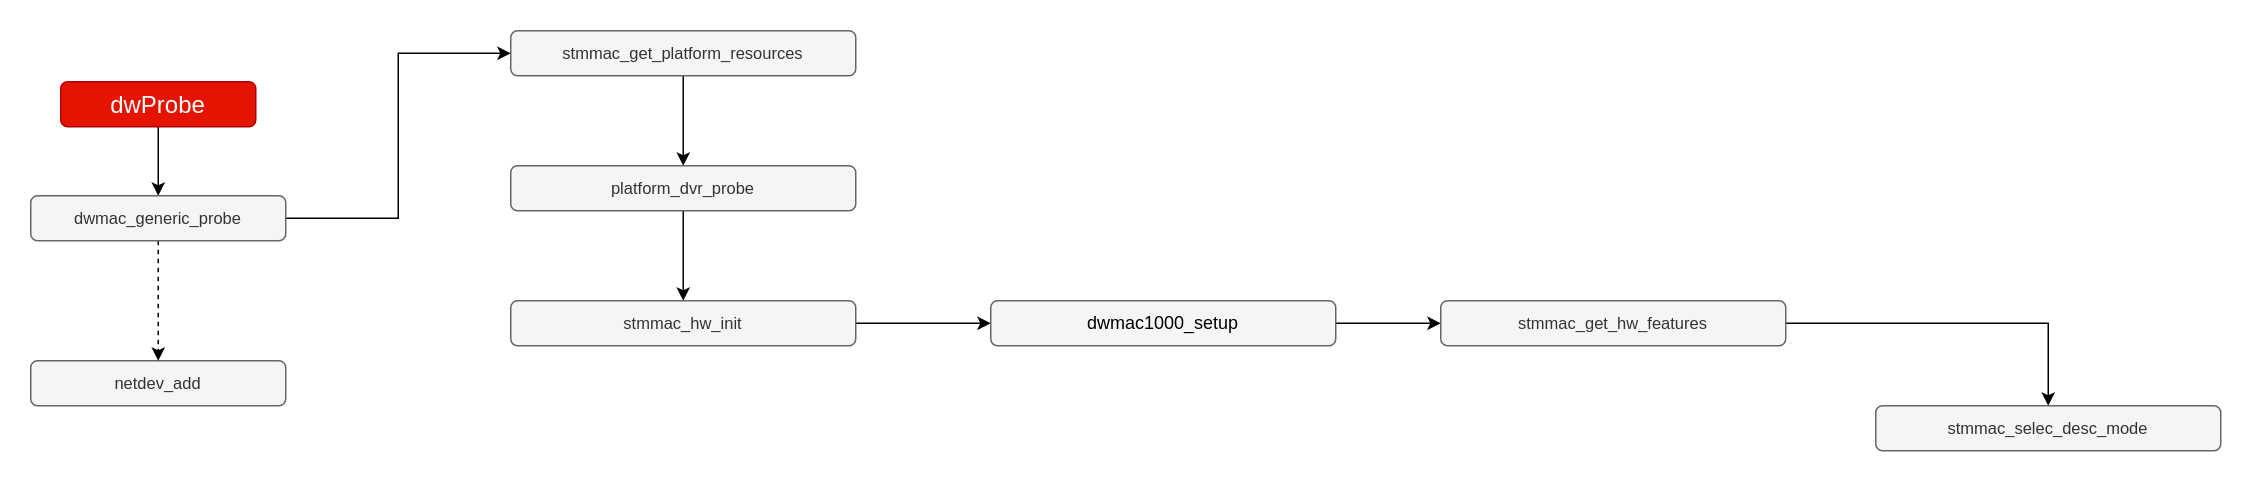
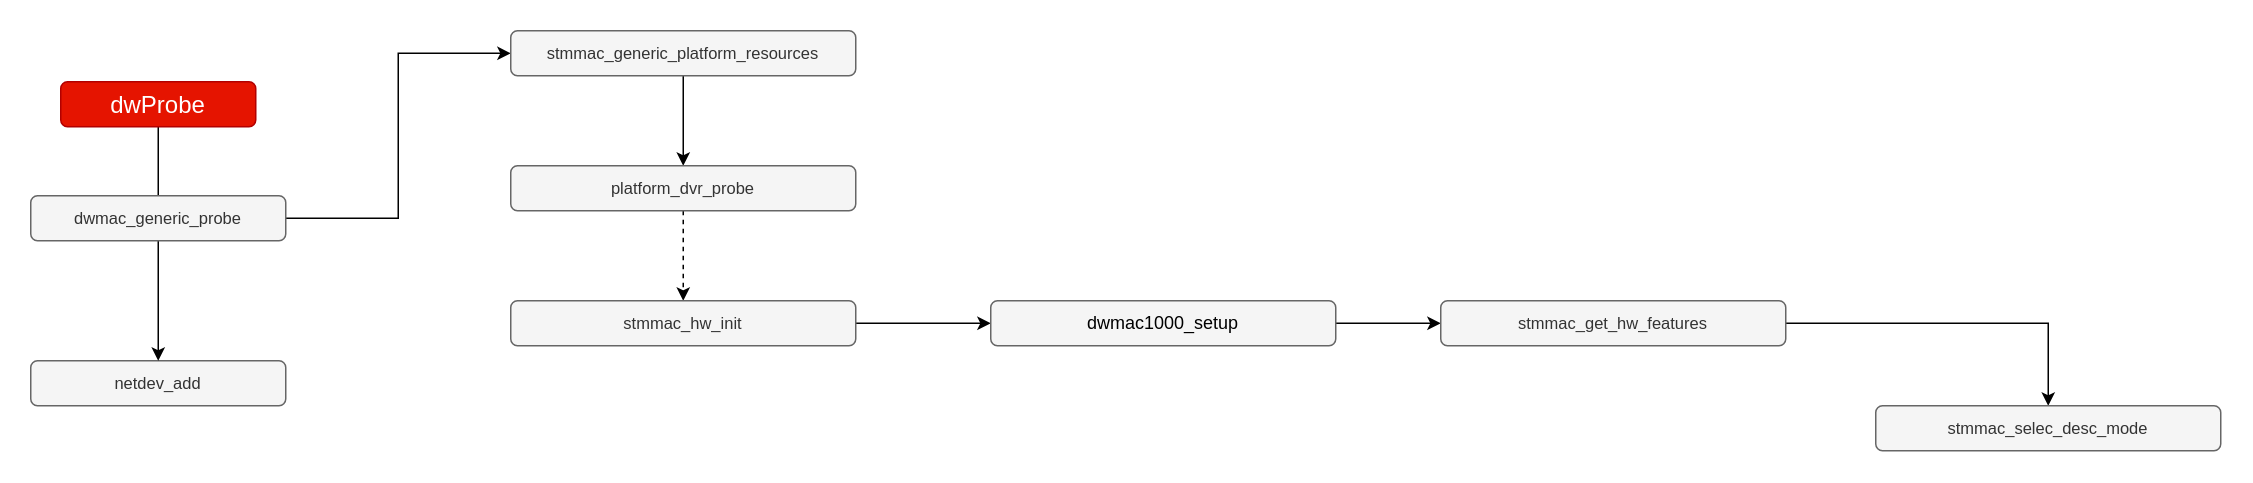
(683, 53) -> (683, 53)
(158, 184) -> (158, 188)
(683, 252) -> (683, 252)
(158, 296) -> (158, 296)
